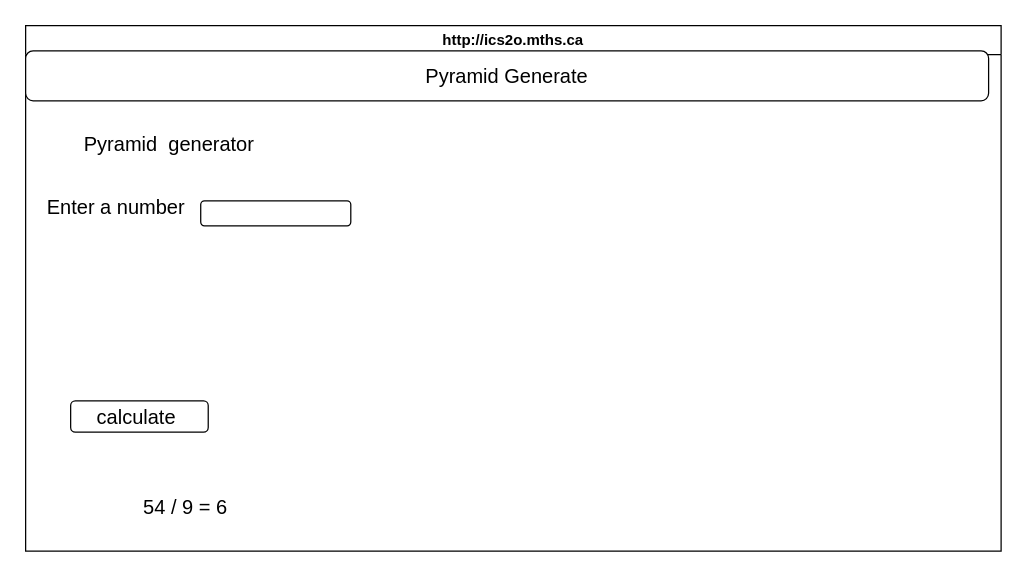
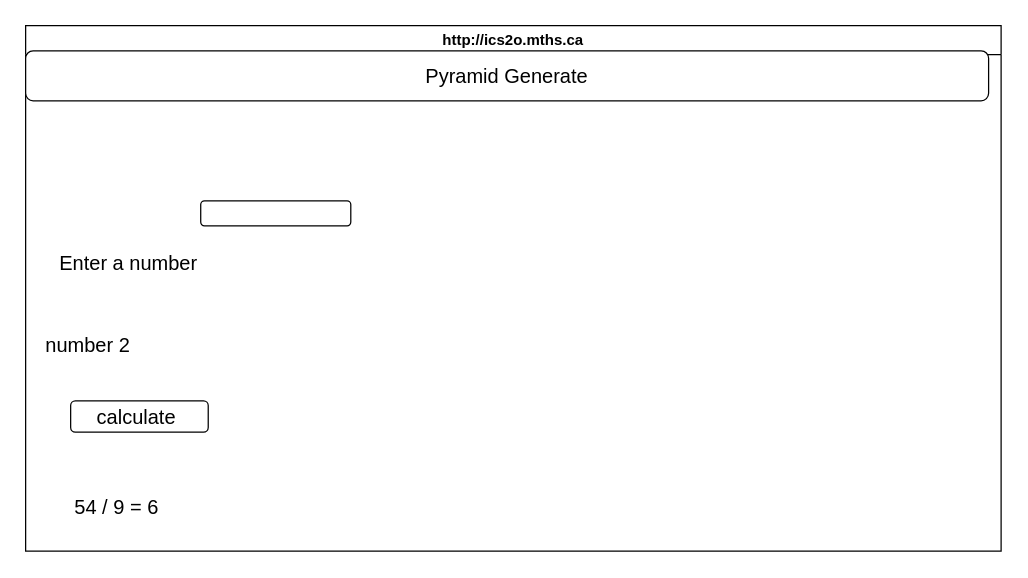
(169, 144) -> none
(116, 207) -> (129, 263)
none -> (88, 344)
(186, 507) -> (117, 507)
